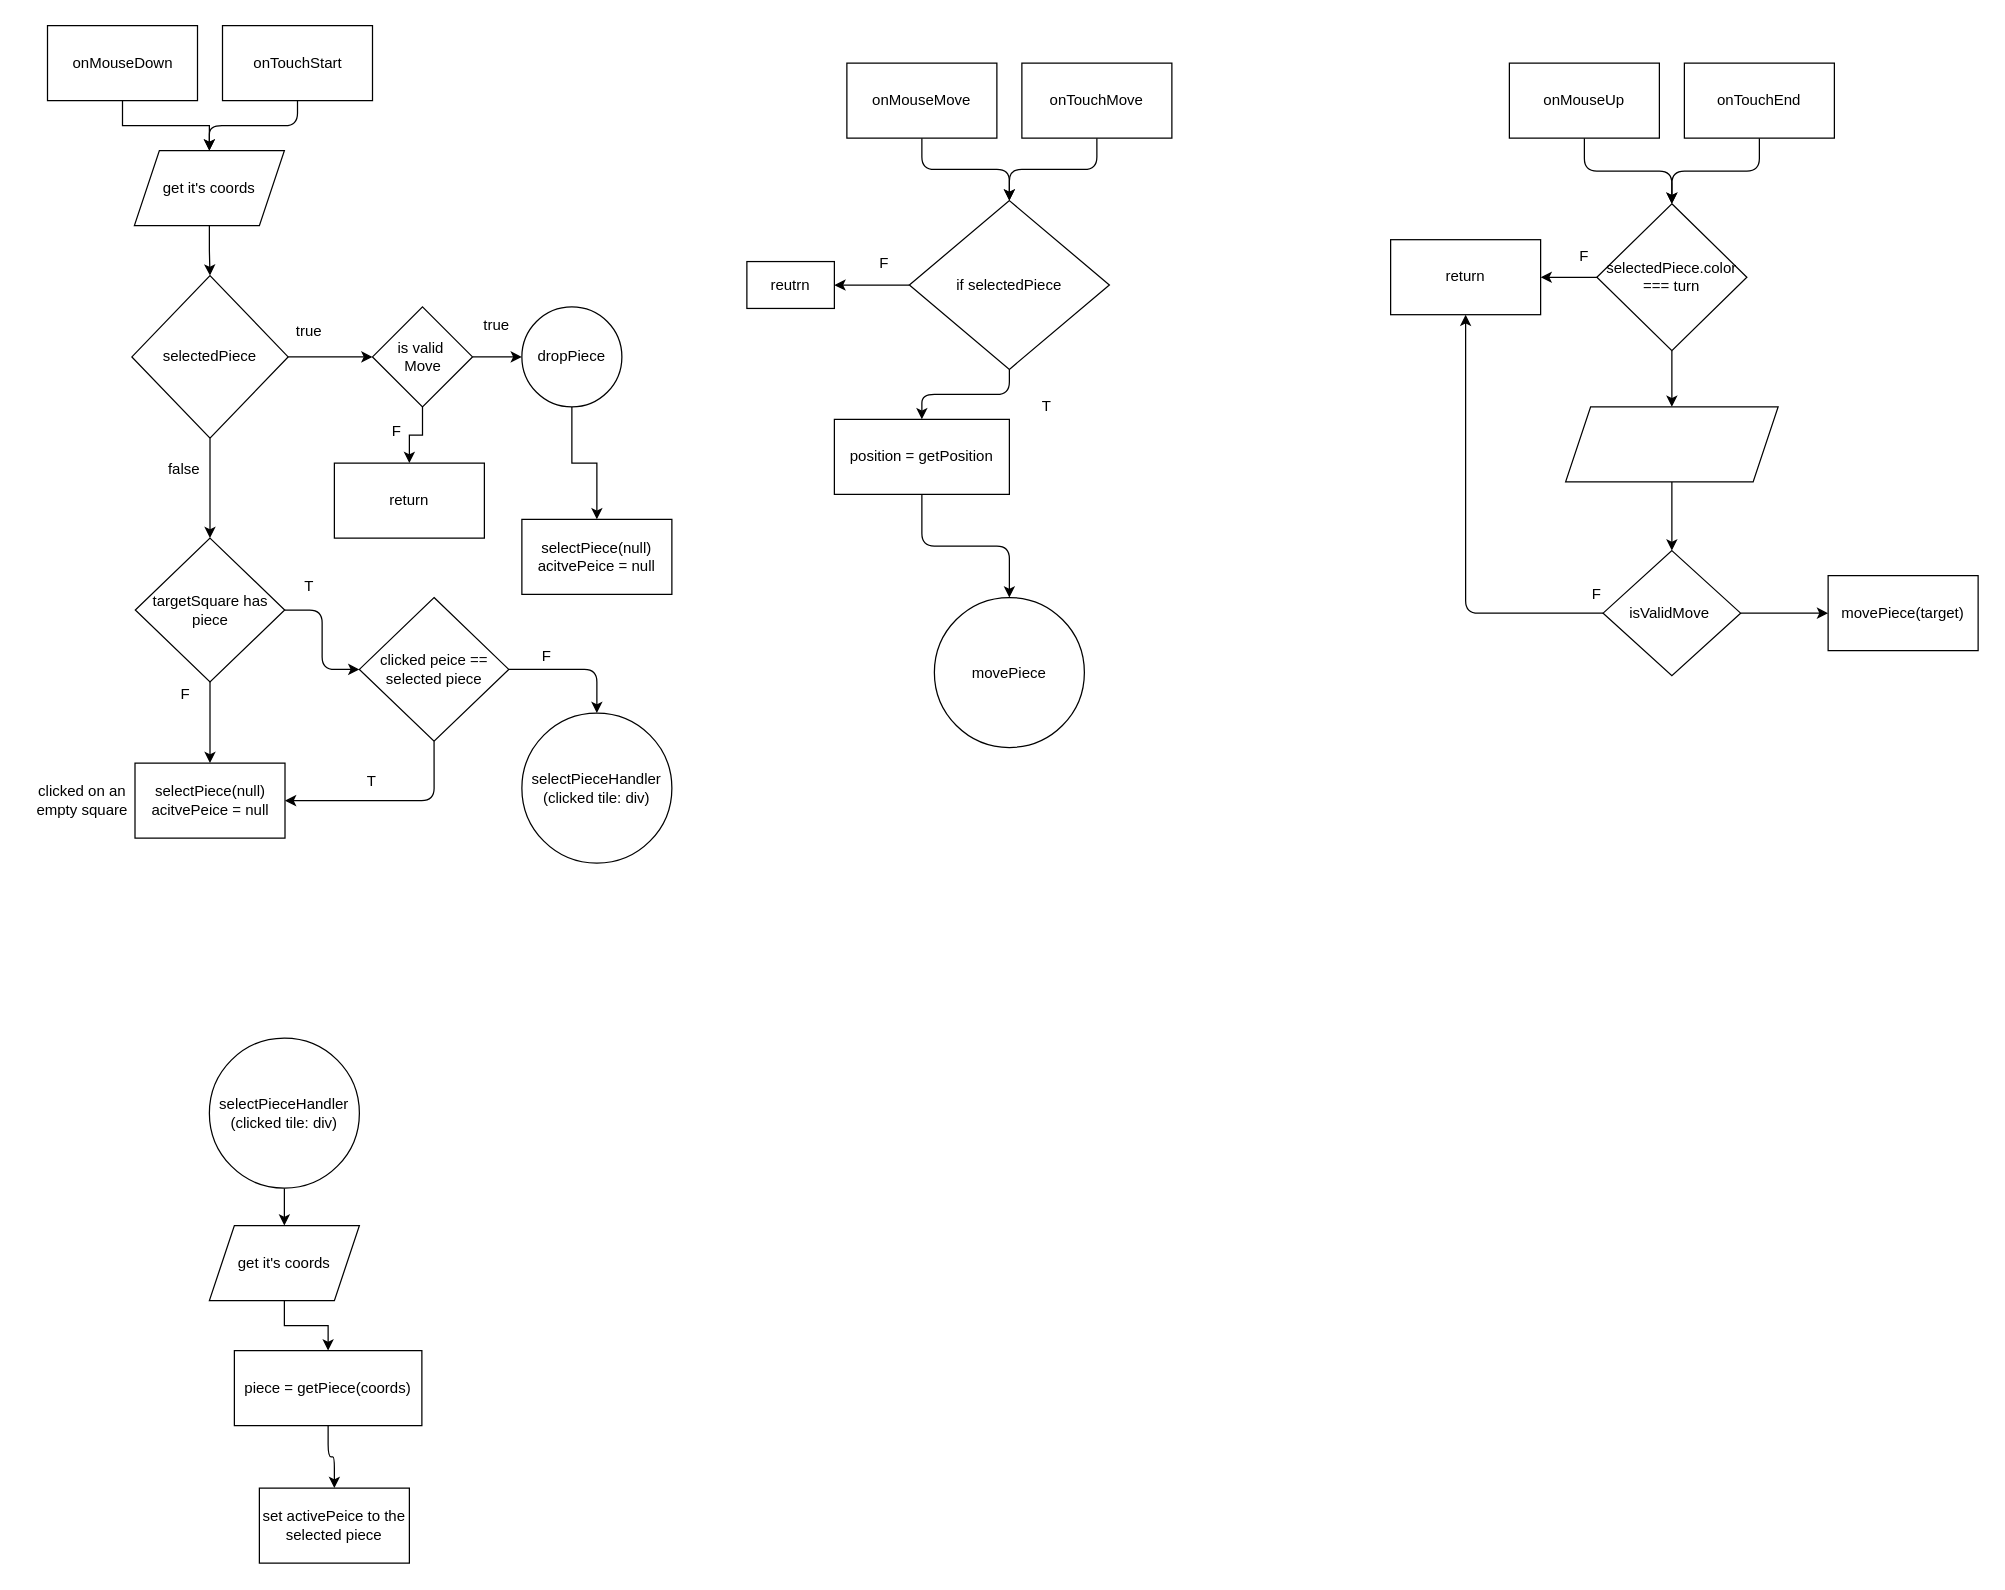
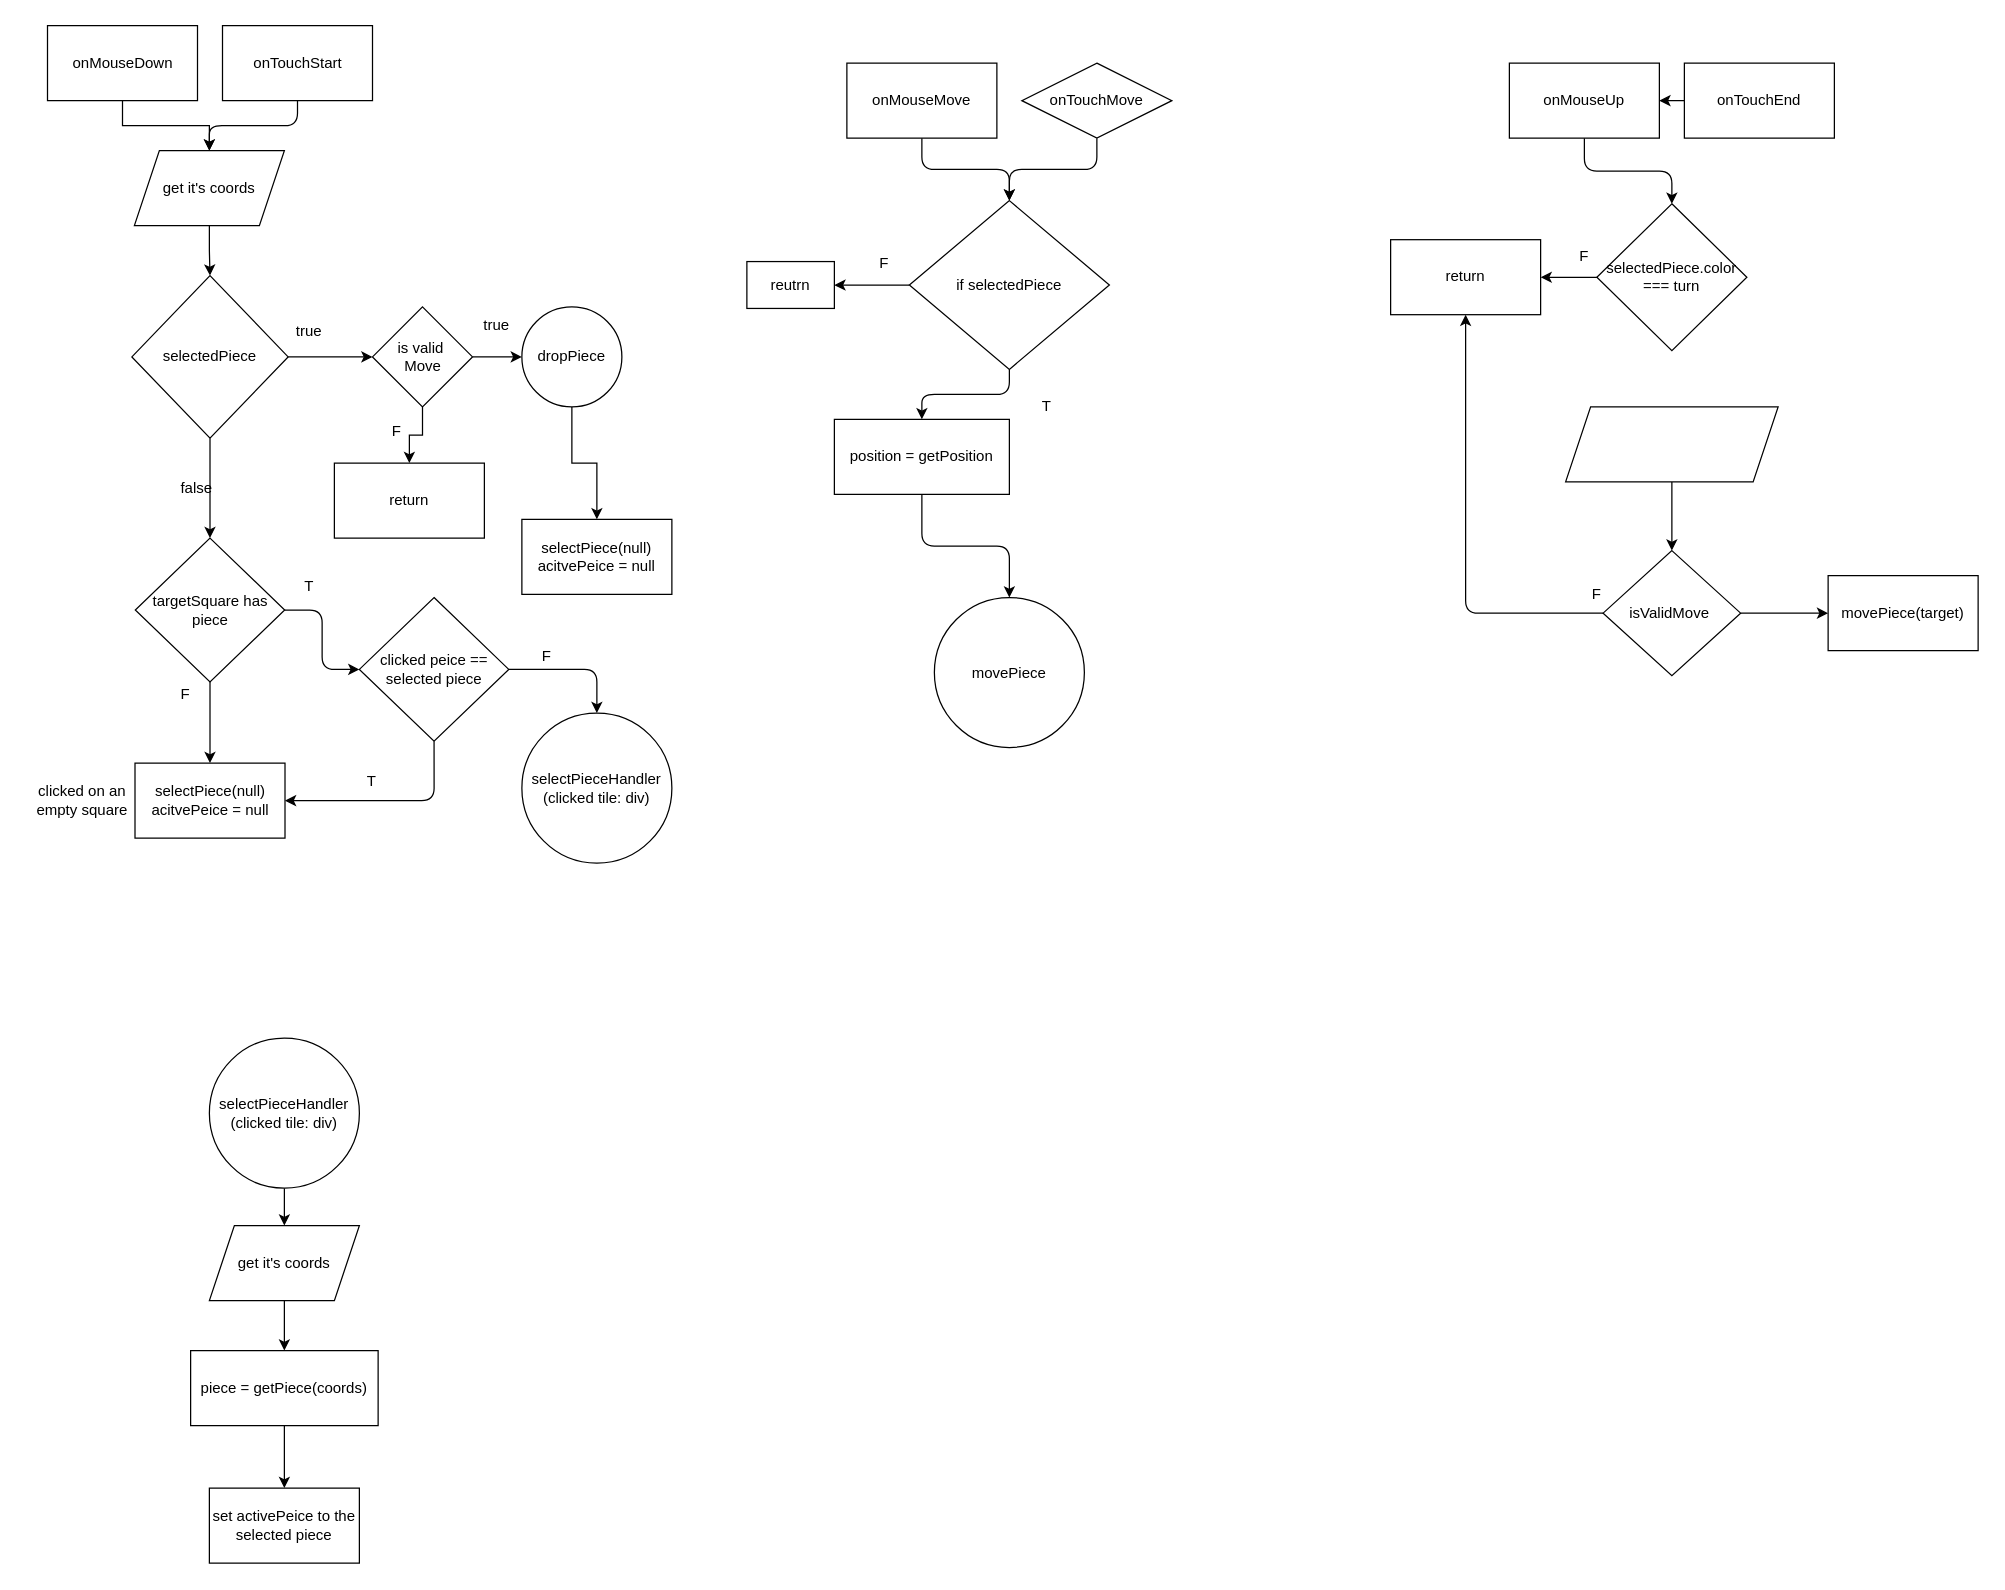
(1097, 101) -> (1097, 101)
(1729, 171) -> (1676, 101)
(1672, 375) -> none
(184, 469) -> (197, 488)
(328, 1388) -> (284, 1388)
(334, 1526) -> (284, 1526)
